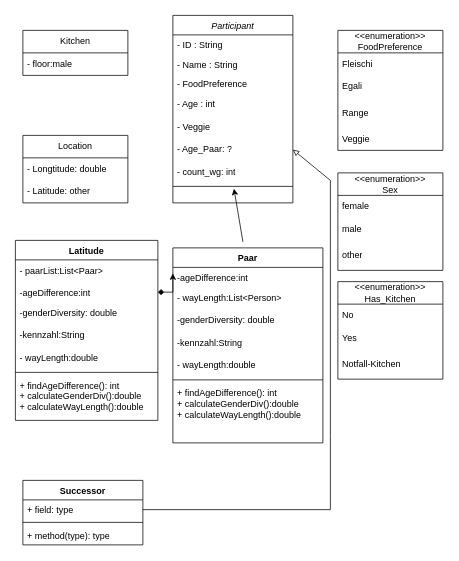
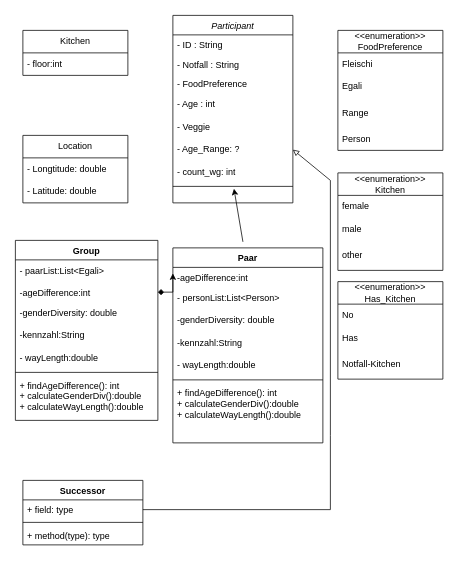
(53, 64) -> (50, 64)
(209, 65) -> (214, 65)
(356, 139) -> (357, 139)
(207, 150) -> (209, 150)
(390, 184) -> (390, 184)
(67, 192) -> (68, 192)
(87, 251) -> (87, 251)
(68, 271) -> (68, 271)
(234, 298) -> (236, 298)
(350, 338) -> (350, 338)
